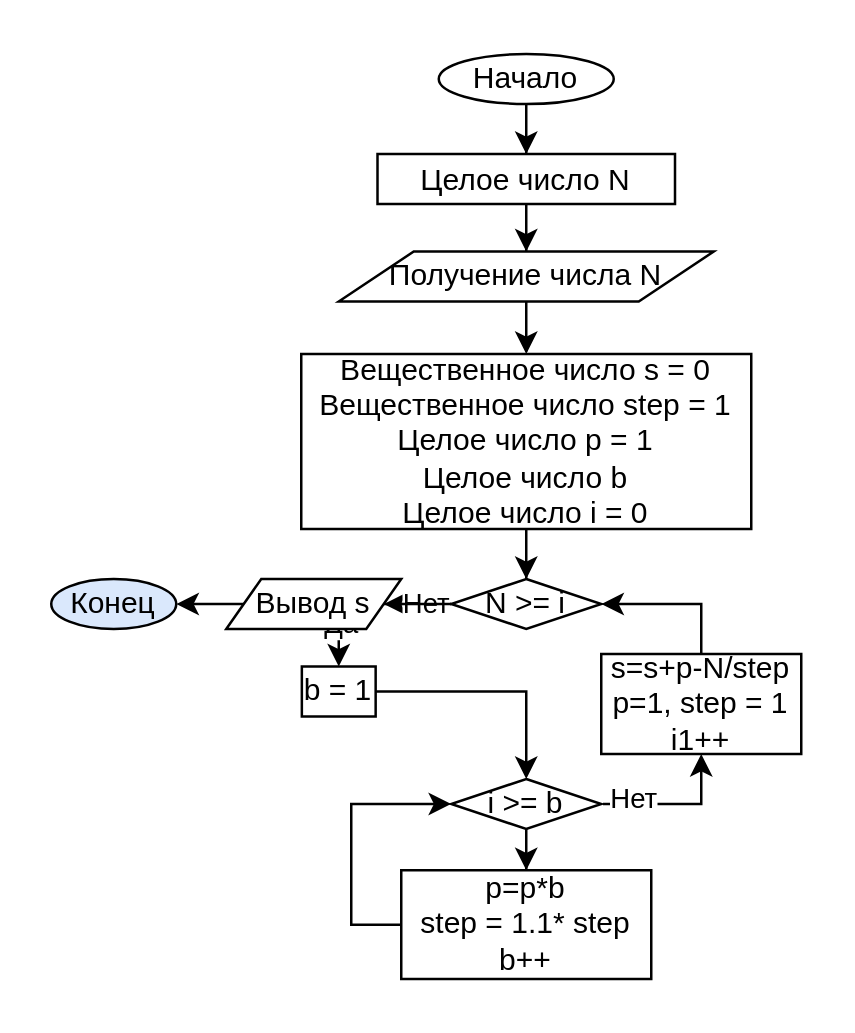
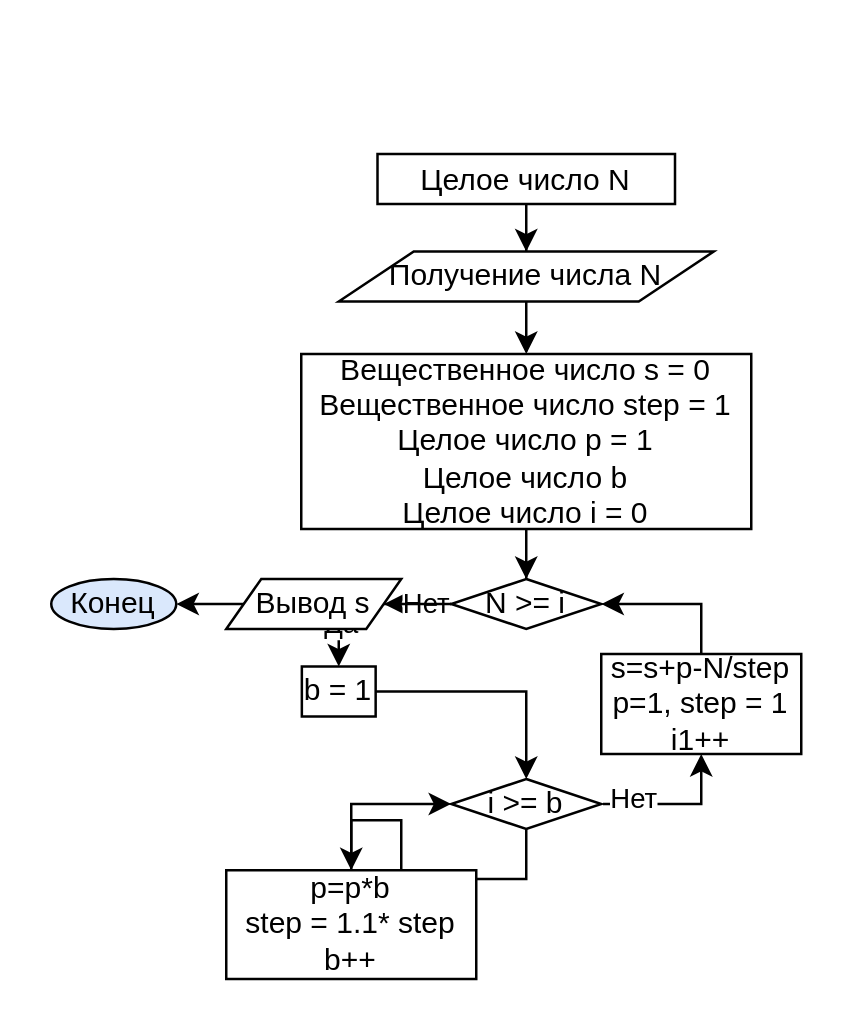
(526, 79) -> none
(526, 137) -> none
(526, 924) -> (351, 924)
